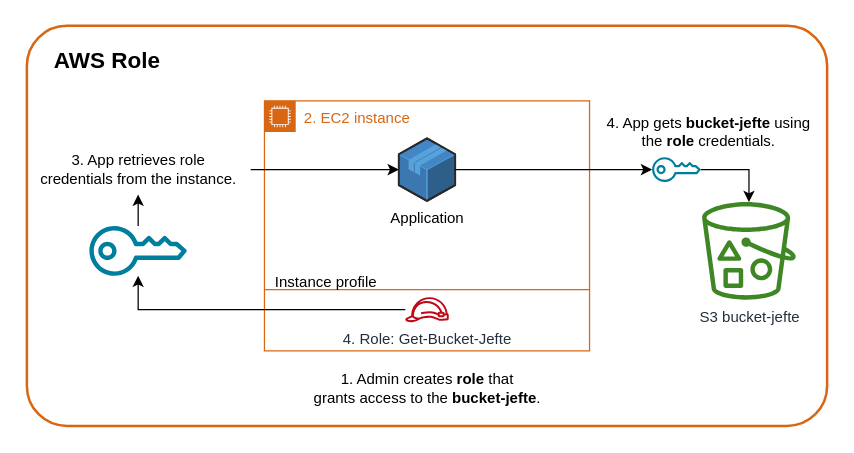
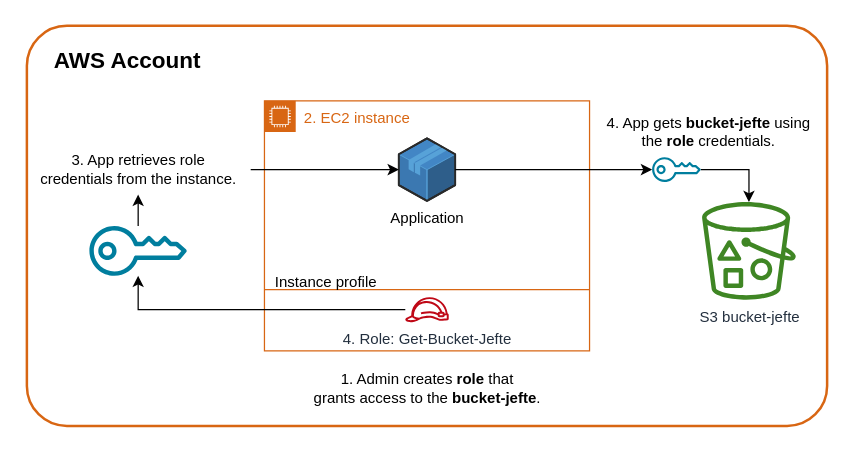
(98, 60) -> (120, 60)
